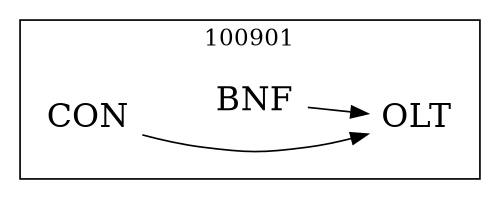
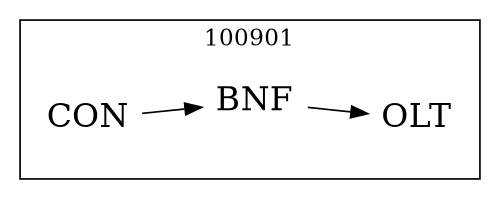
(247, 151) -> (164, 111)
